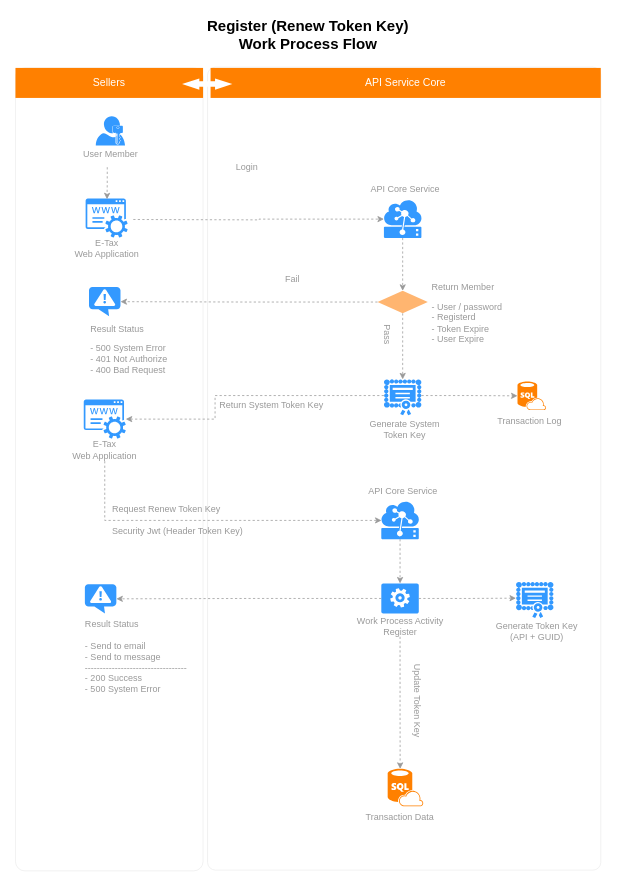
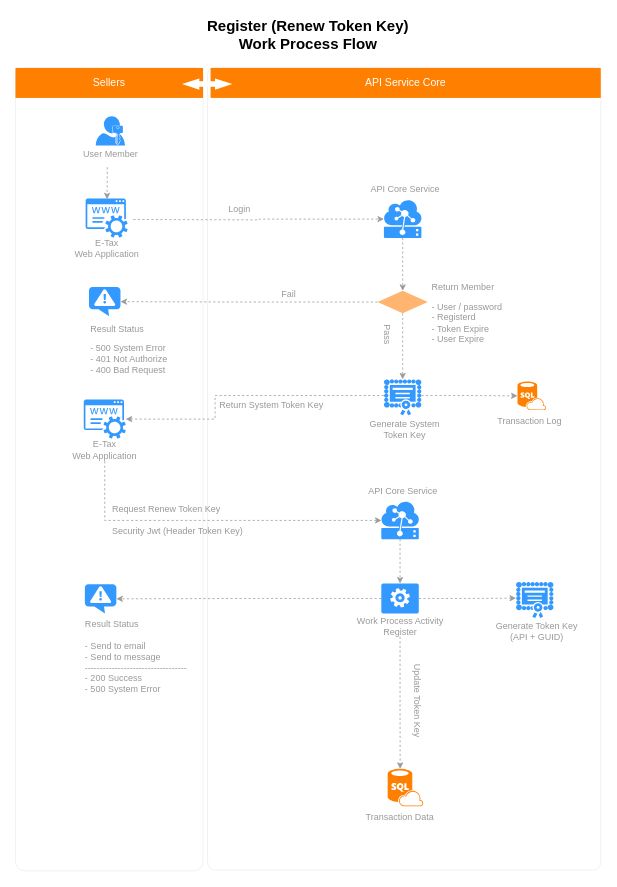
(257, 168) -> (249, 209)
(293, 279) -> (289, 294)
